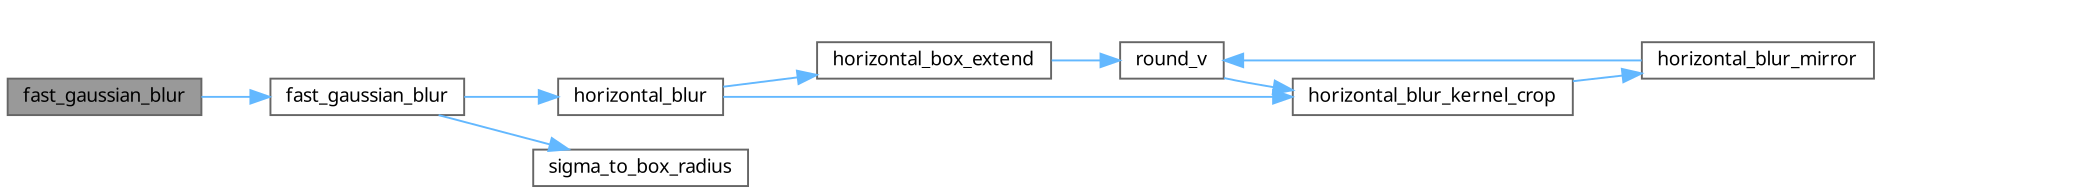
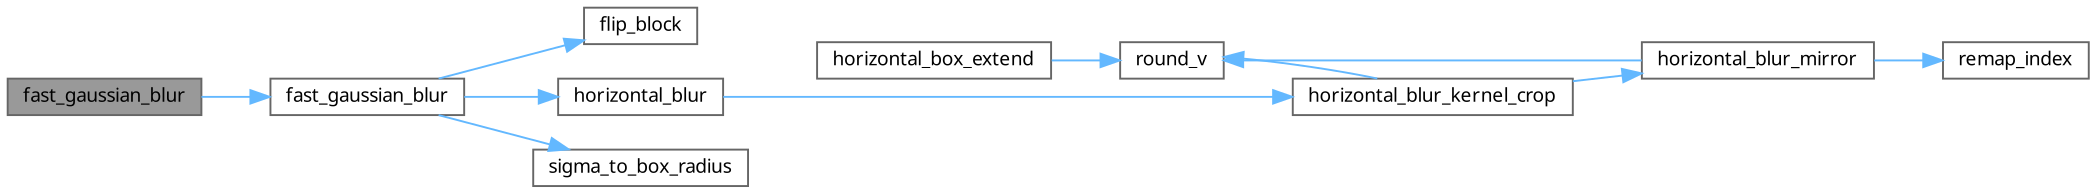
none -> (641, 26)
none -> (2016, 60)
(760, 82) -> none
(1249, 83) -> (1344, 72)
